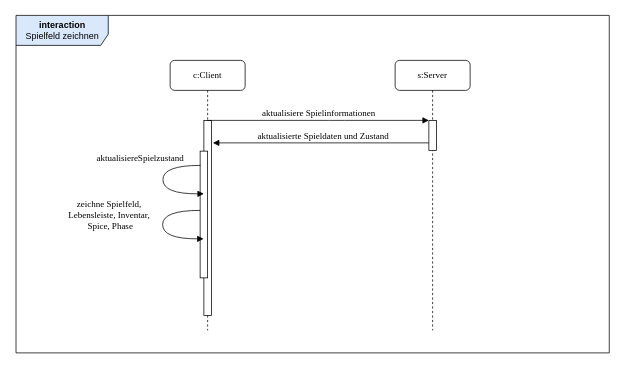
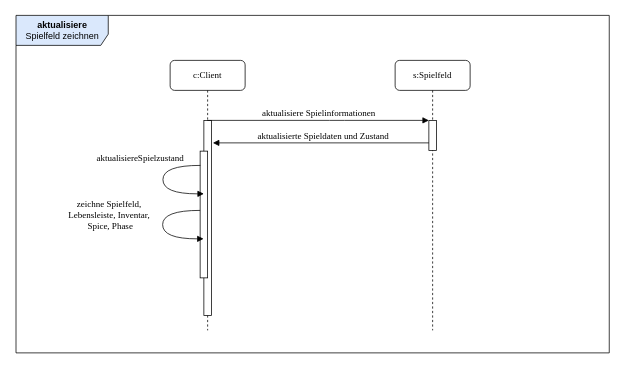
(62, 30) -> (62, 30)
(432, 75) -> (432, 75)
